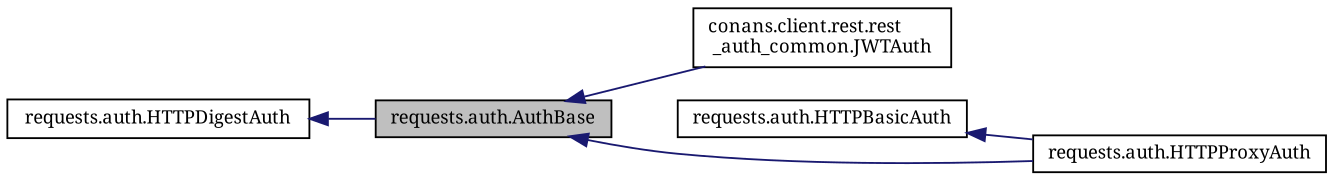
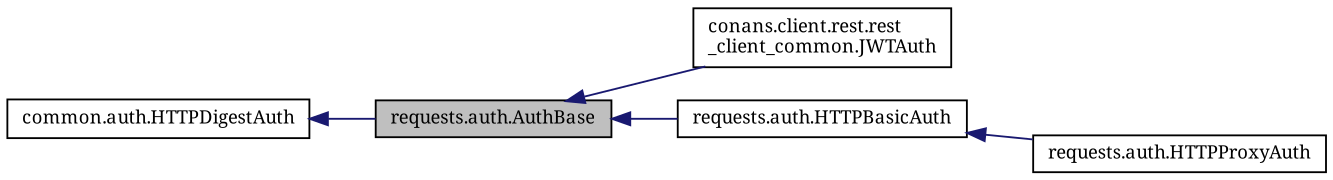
(822, 38) -> (822, 38)
(158, 119) -> (158, 119)
(810, 162) -> (654, 119)
